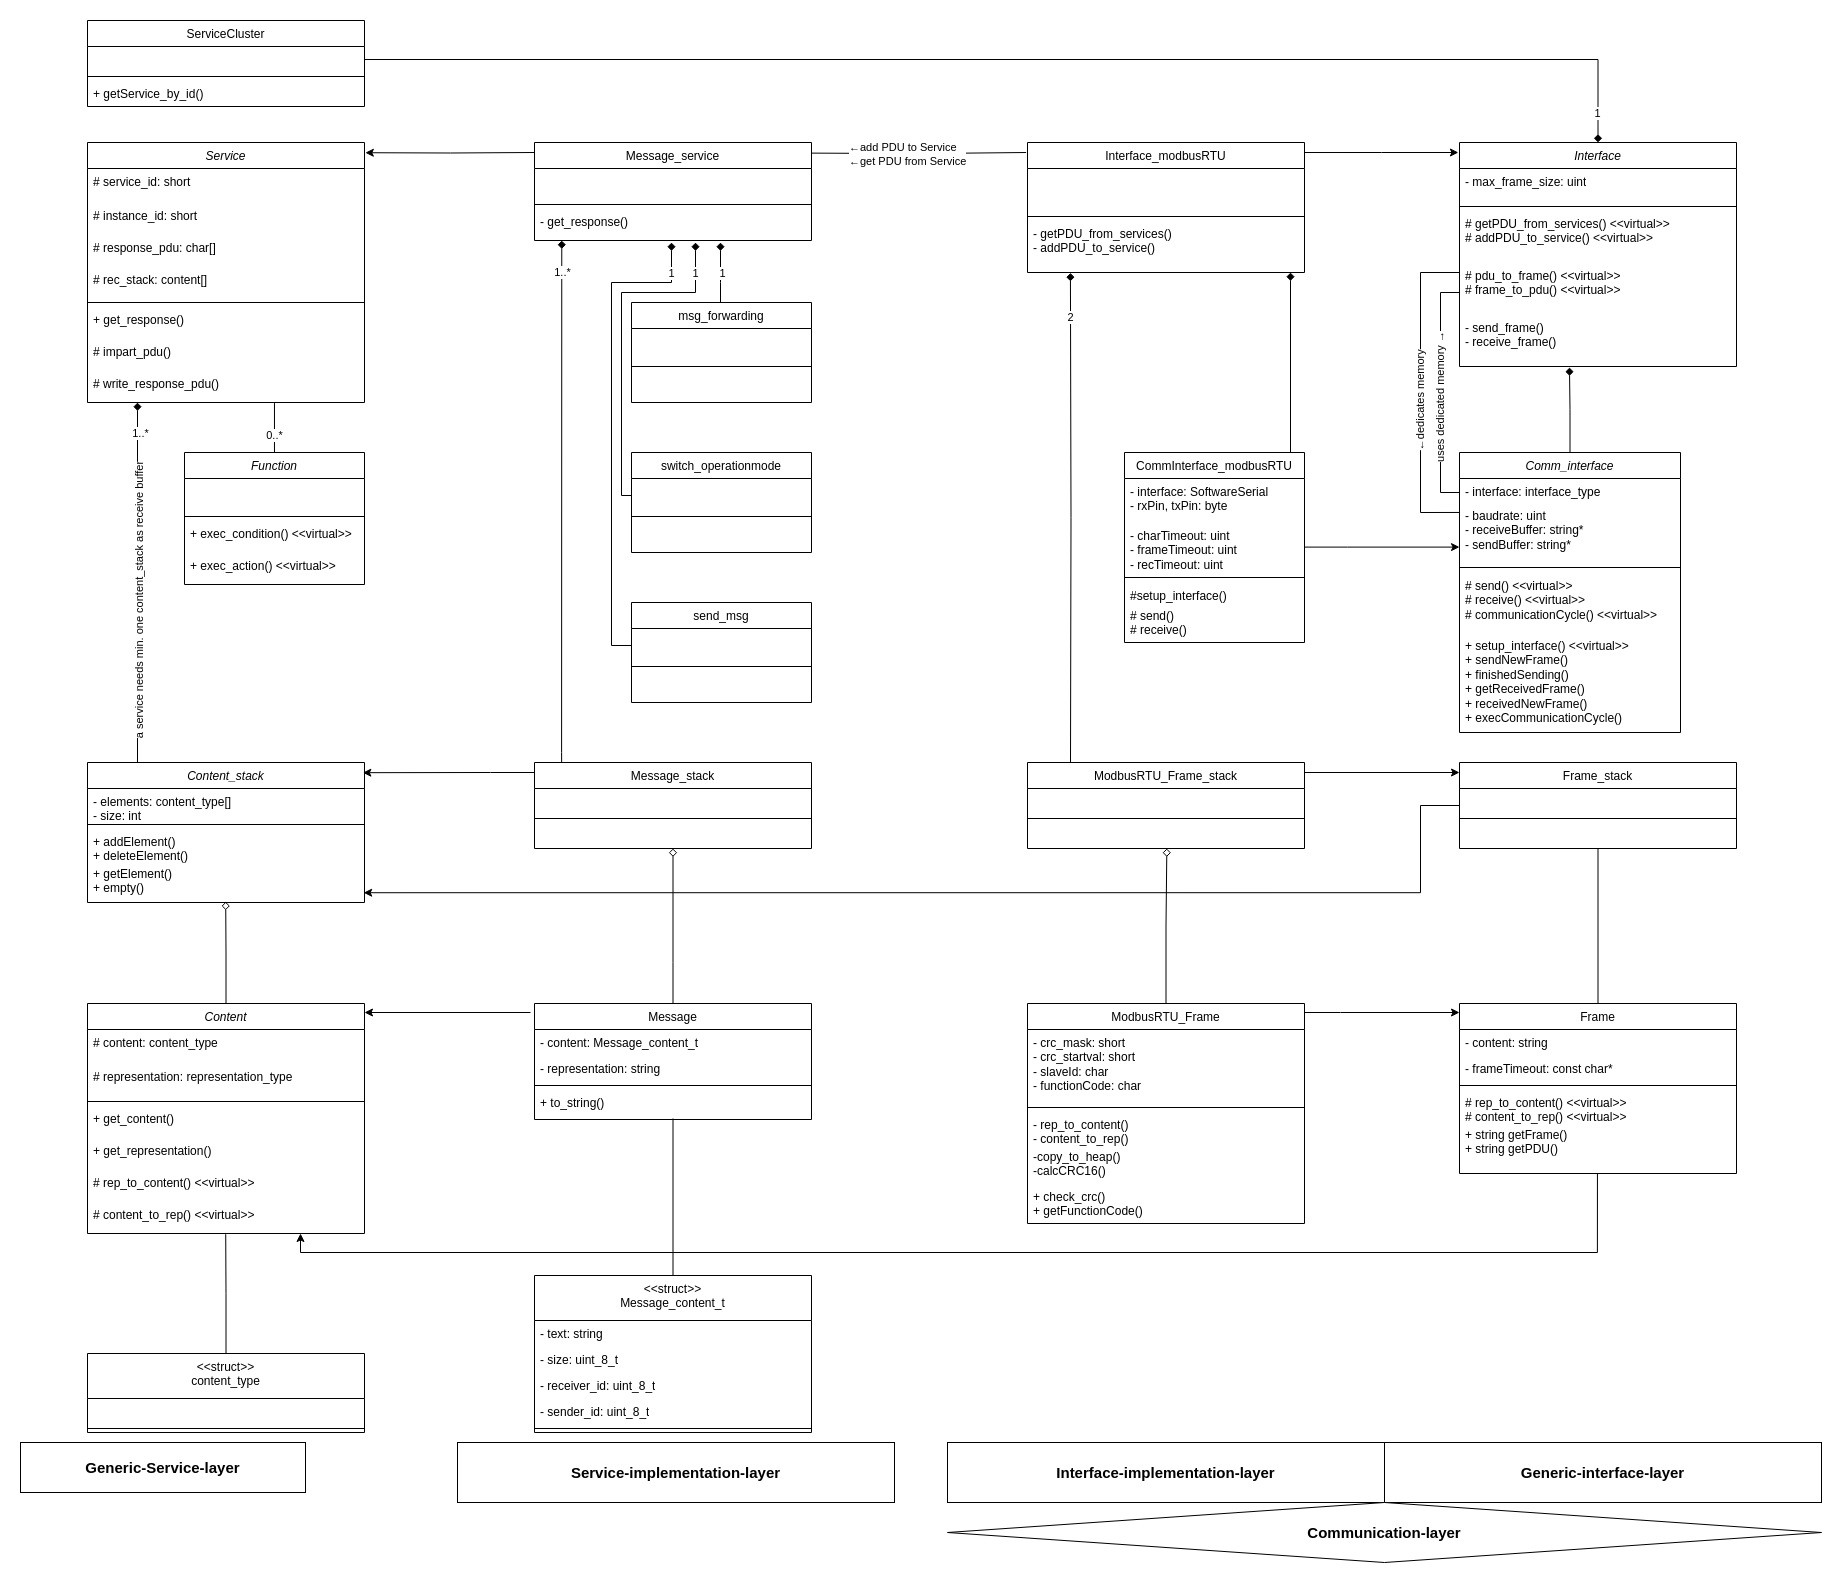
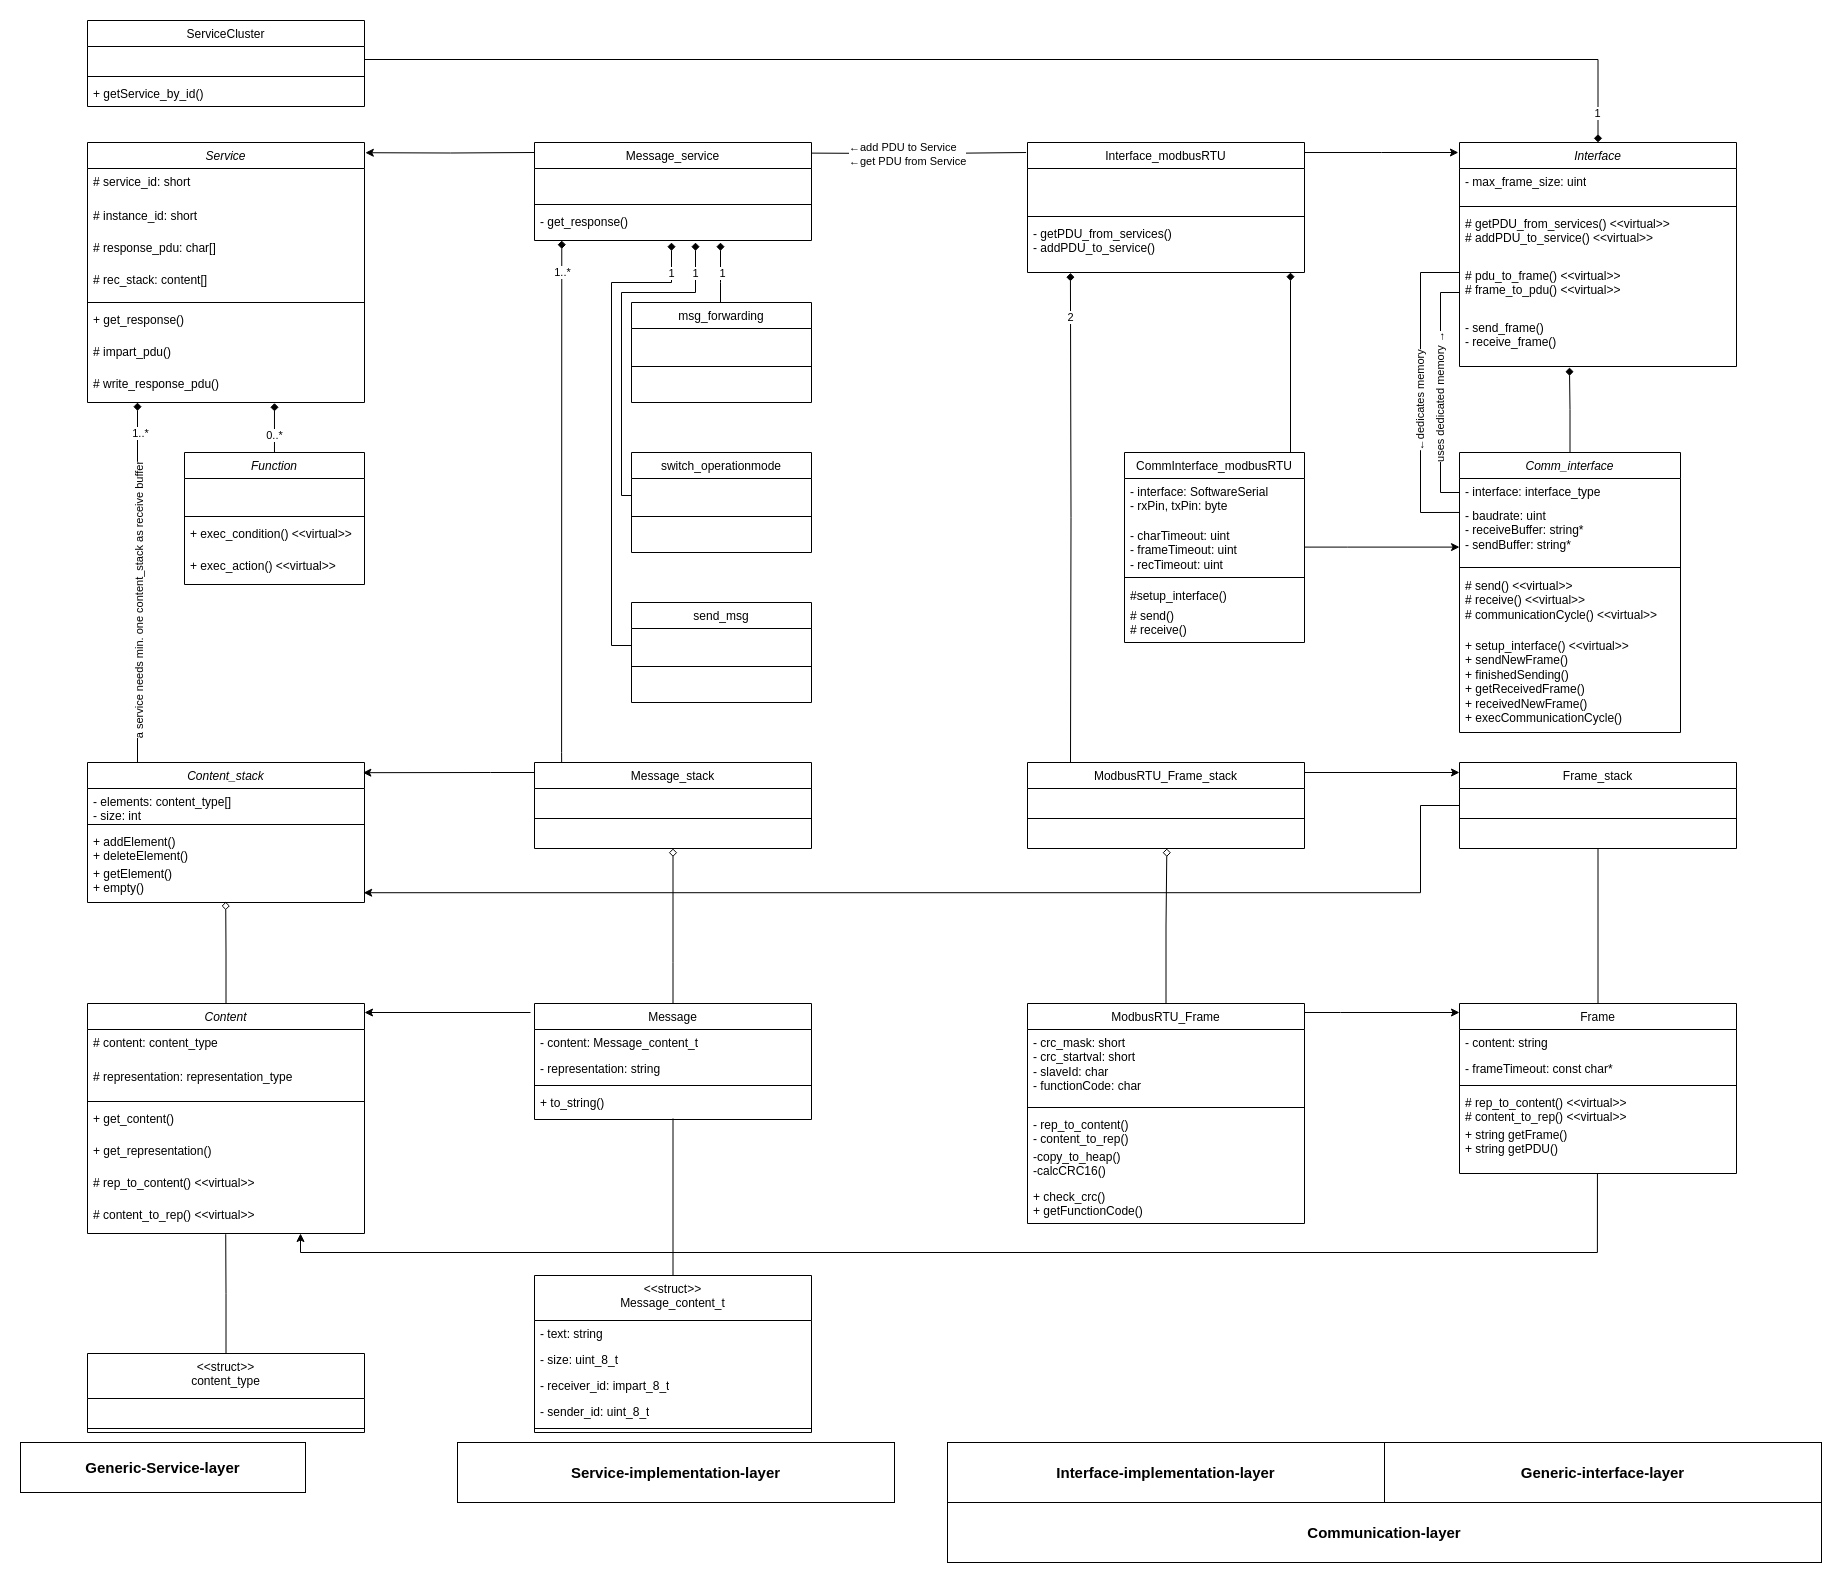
(274, 408) -> (274, 411)
(608, 1387) -> (615, 1387)
(1385, 1533) -> (1385, 1533)
